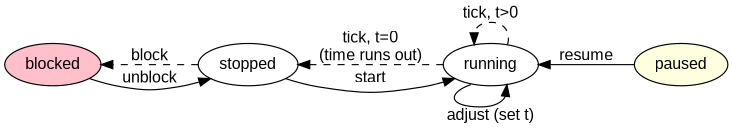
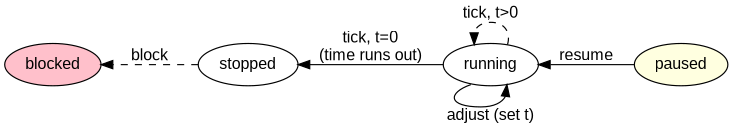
(377, 65) -> (377, 65)
(144, 90) -> none
(364, 92) -> none
